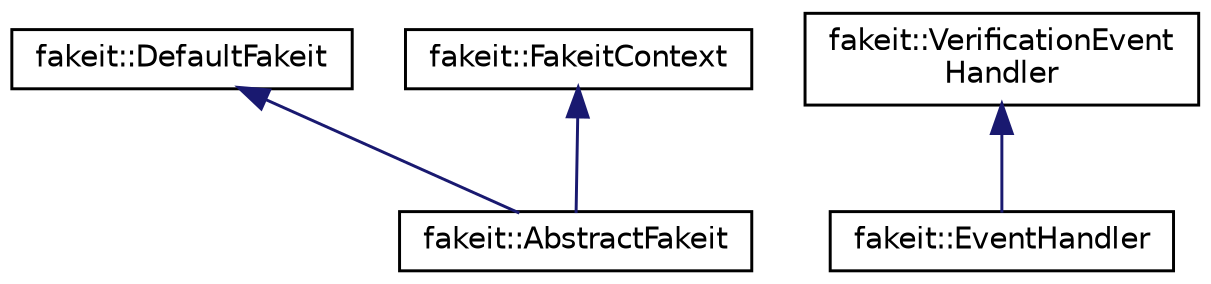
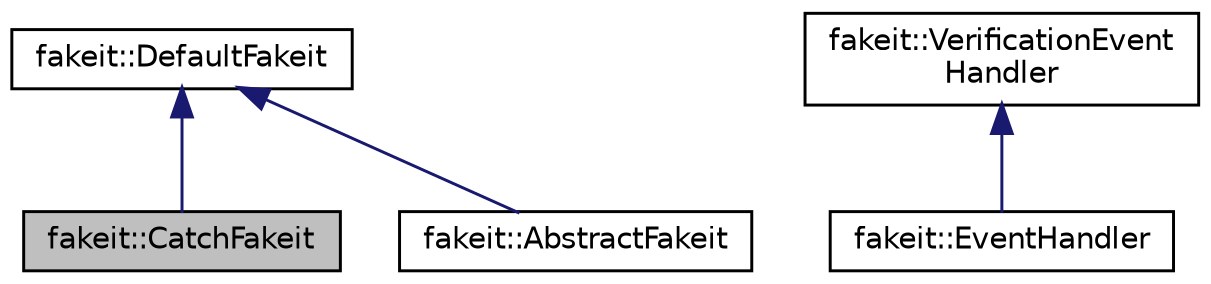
(579, 59) -> none
none -> (182, 241)
